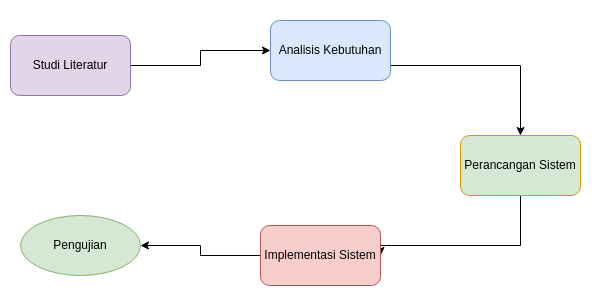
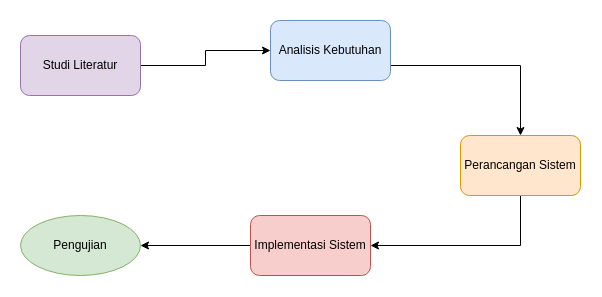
(71, 66) -> (81, 66)
(521, 166) -> (521, 166)
(321, 256) -> (311, 246)
